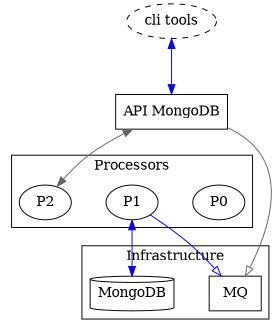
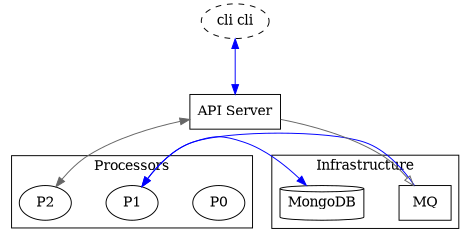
(172, 21) -> (235, 21)
(172, 112) -> (235, 112)
(184, 239) -> (283, 133)
